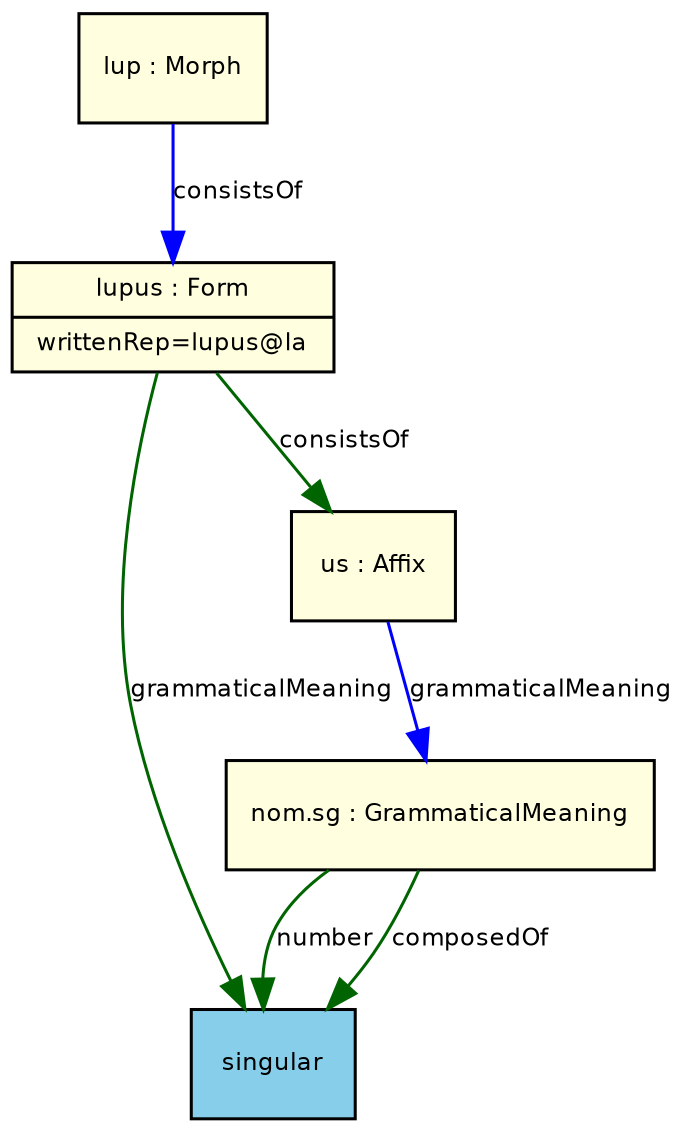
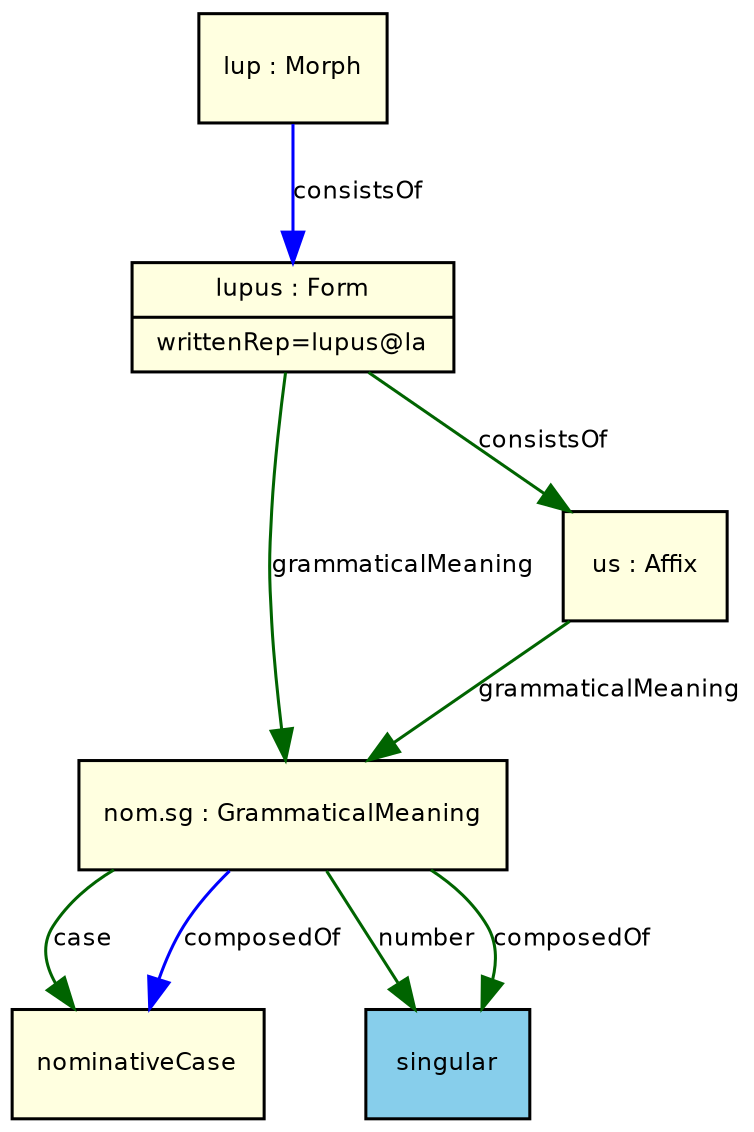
(403, 676) -> (482, 682)
(128, 684) -> (270, 551)
none -> (138, 1064)
